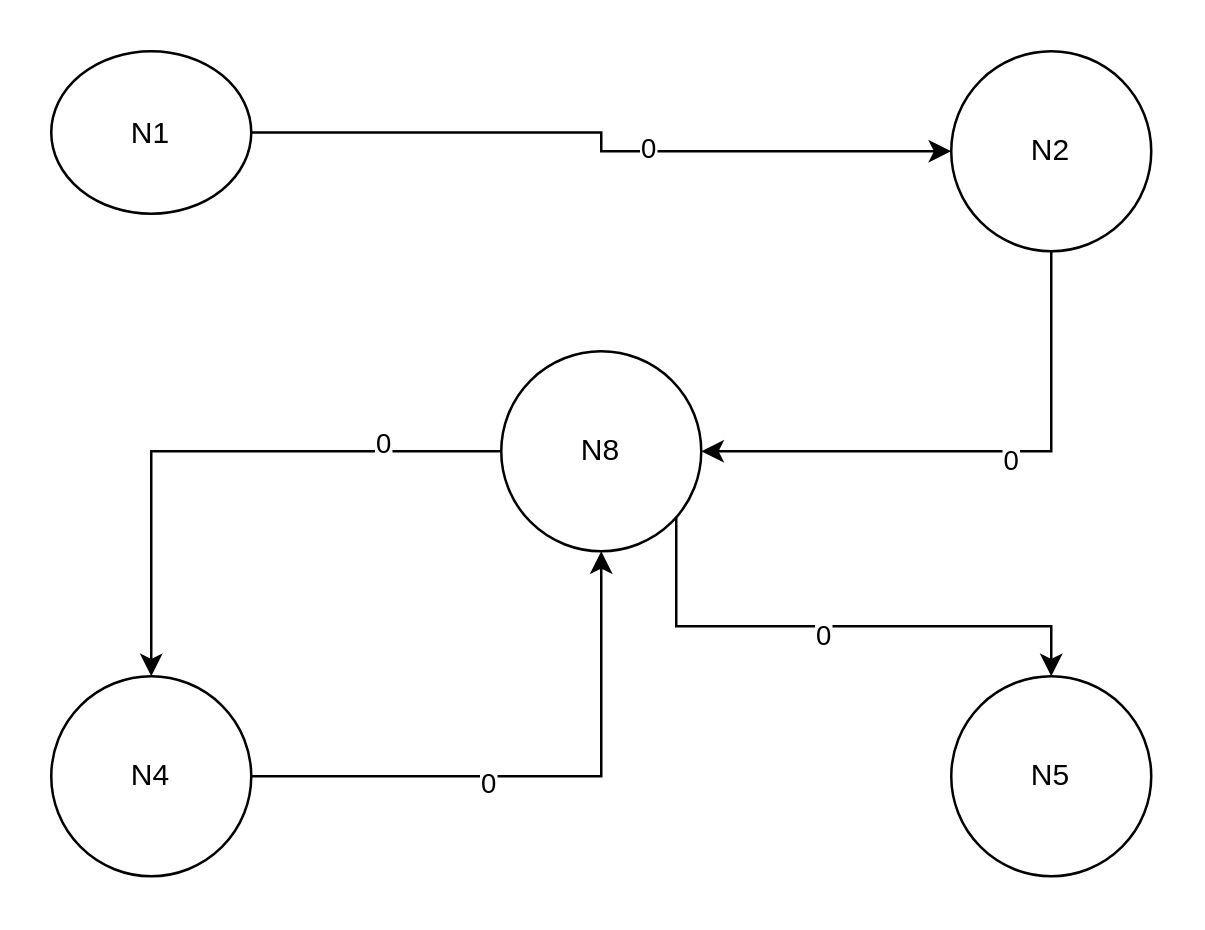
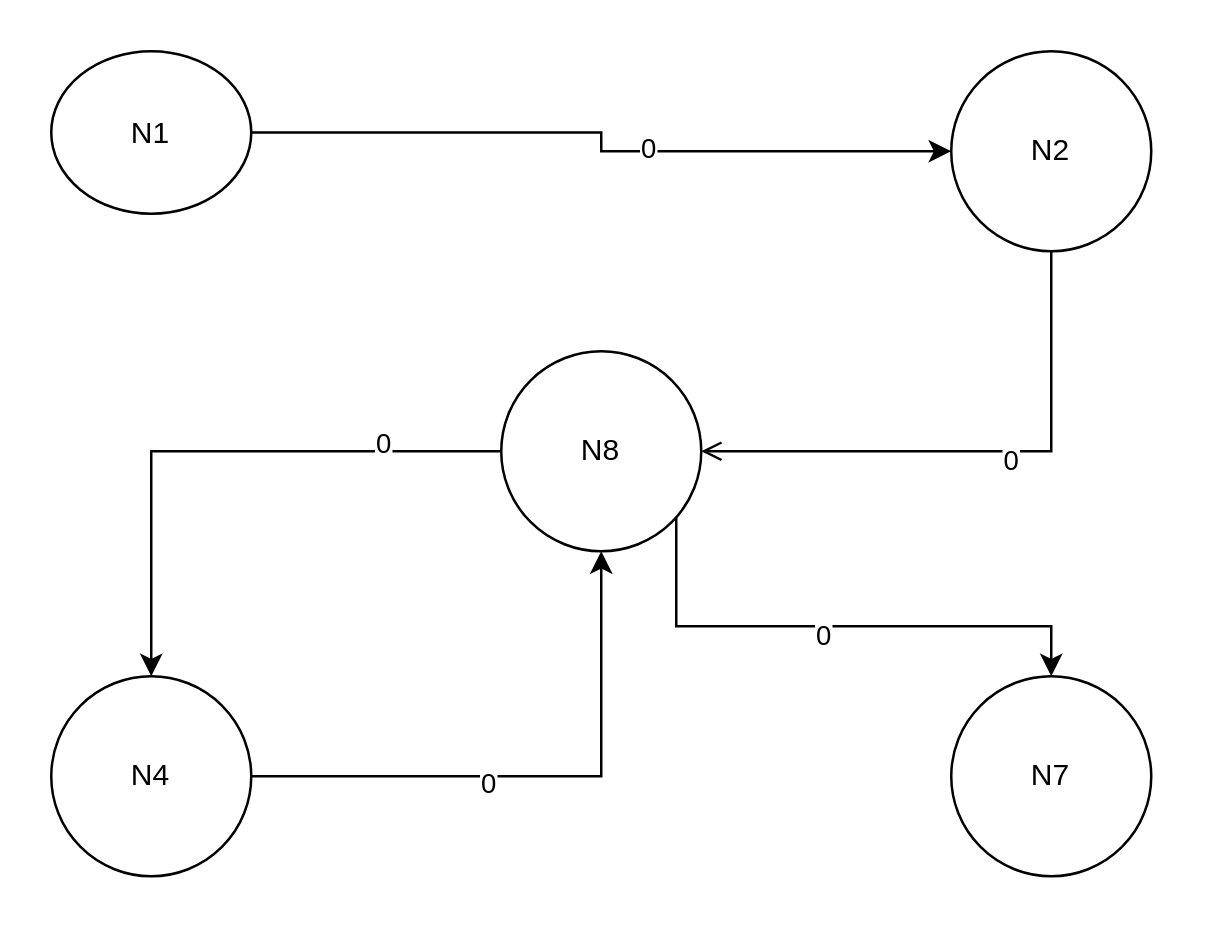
(719, 451) -> (715, 451)
(1051, 776) -> (1051, 776)
